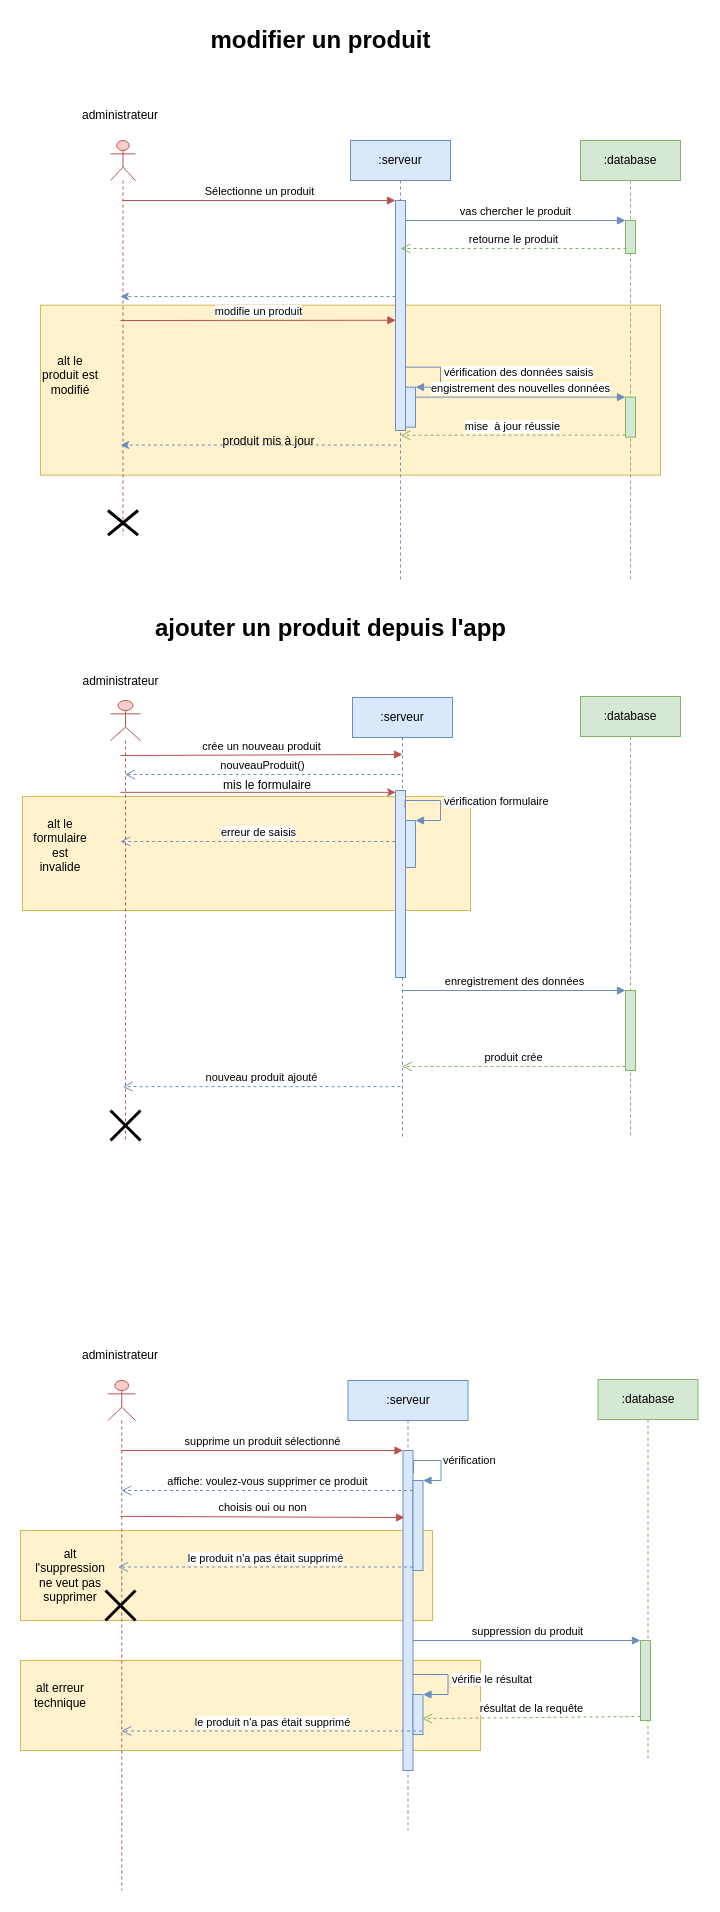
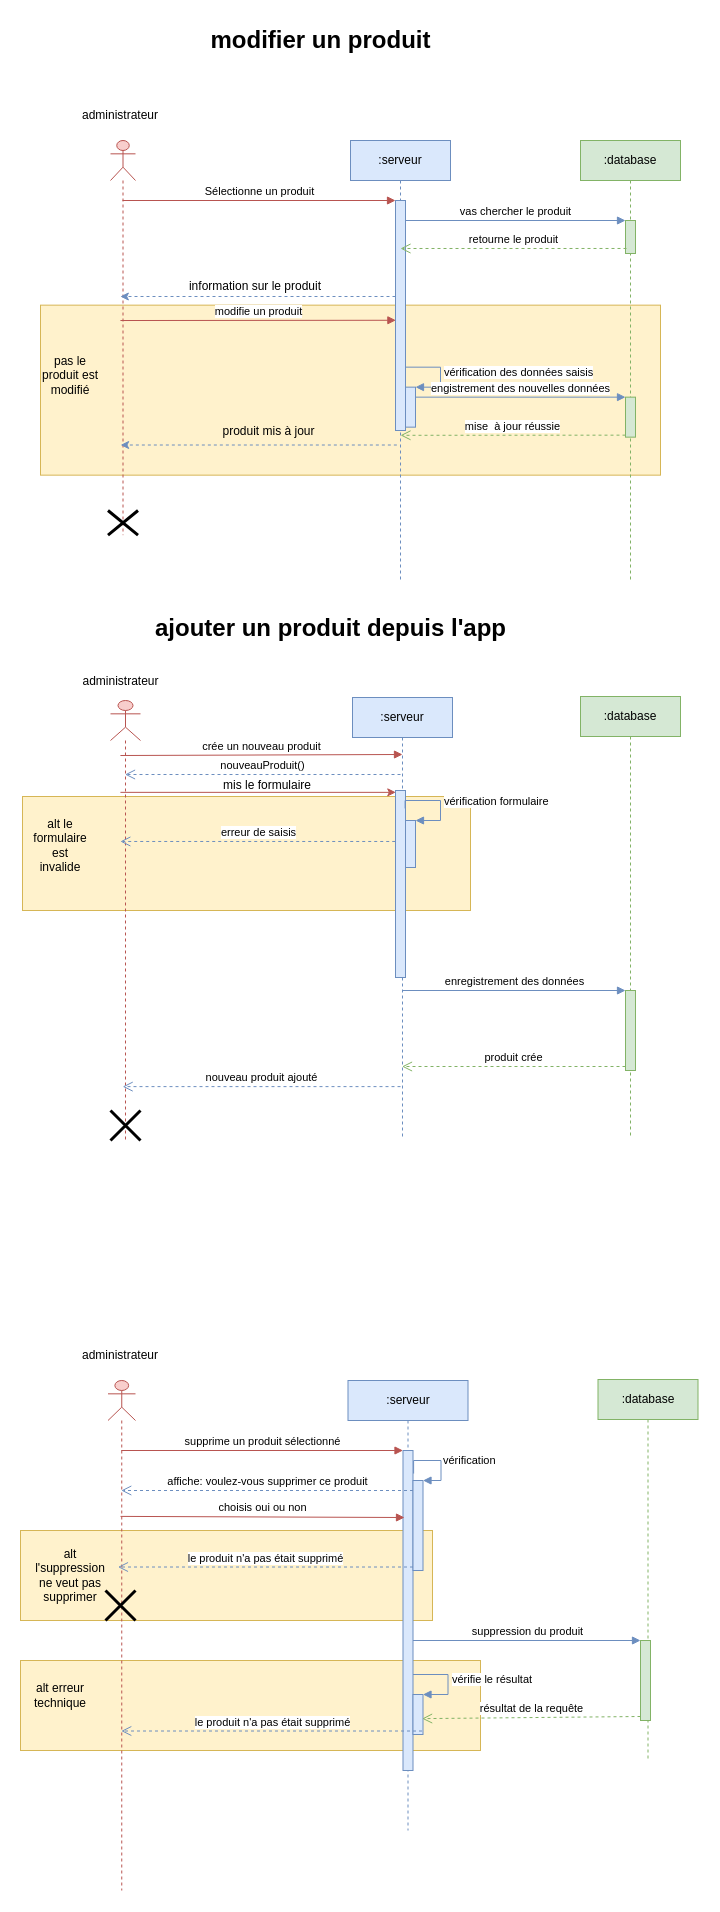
none -> (256, 287)
(71, 376) -> (71, 376)
(269, 441) -> (269, 431)
